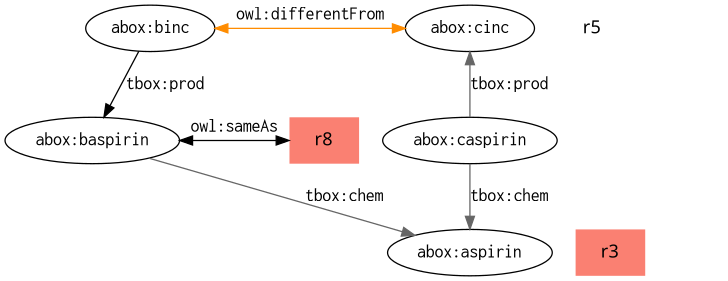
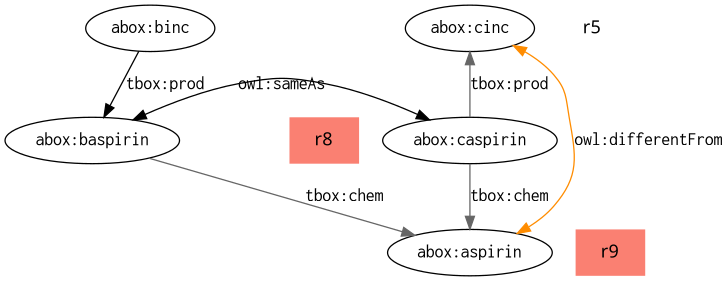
(310, 28) -> (573, 139)
(234, 140) -> (281, 78)
(610, 253) -> (610, 253)
